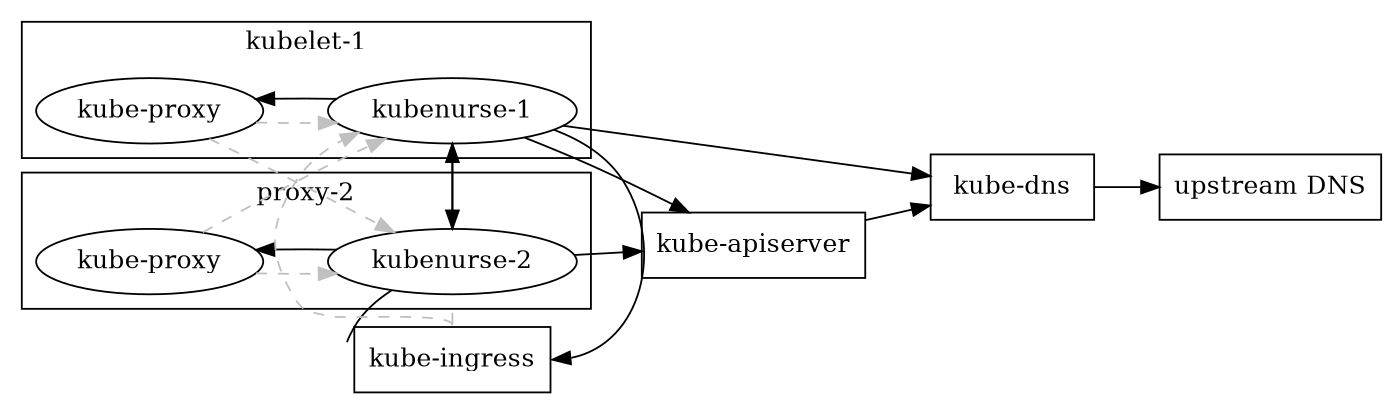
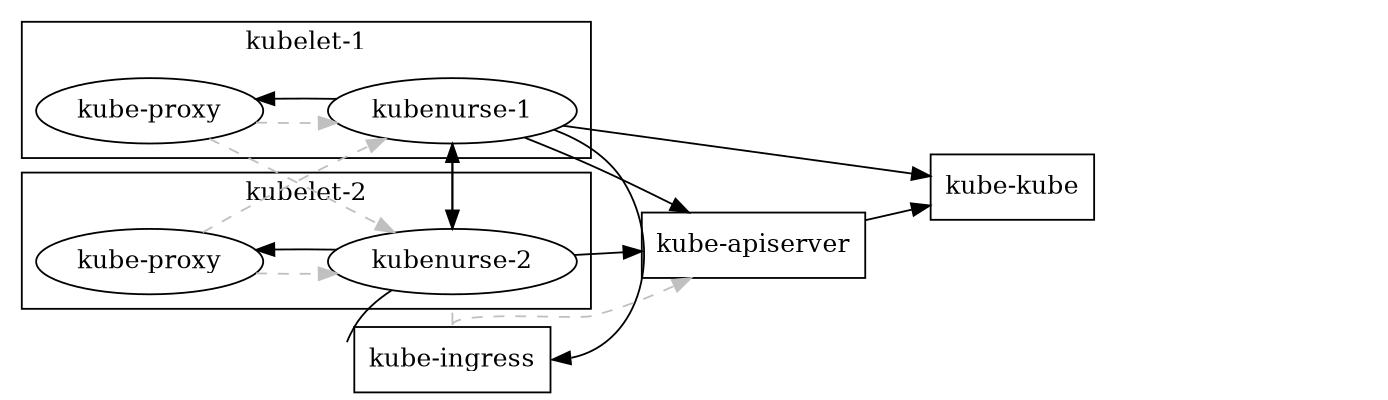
(1012, 187) -> (1012, 187)
(1270, 187) -> none
(306, 193) -> (306, 193)
(289, 289) -> (605, 312)
